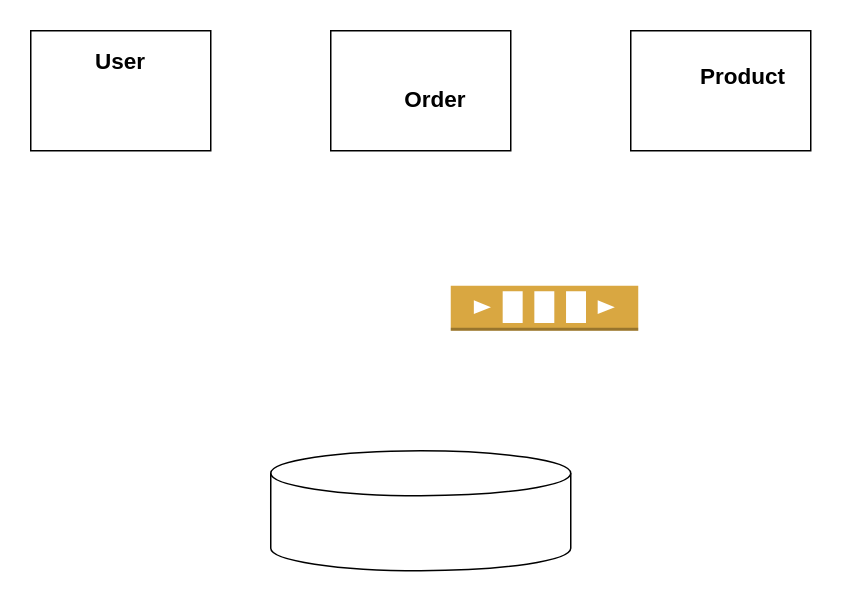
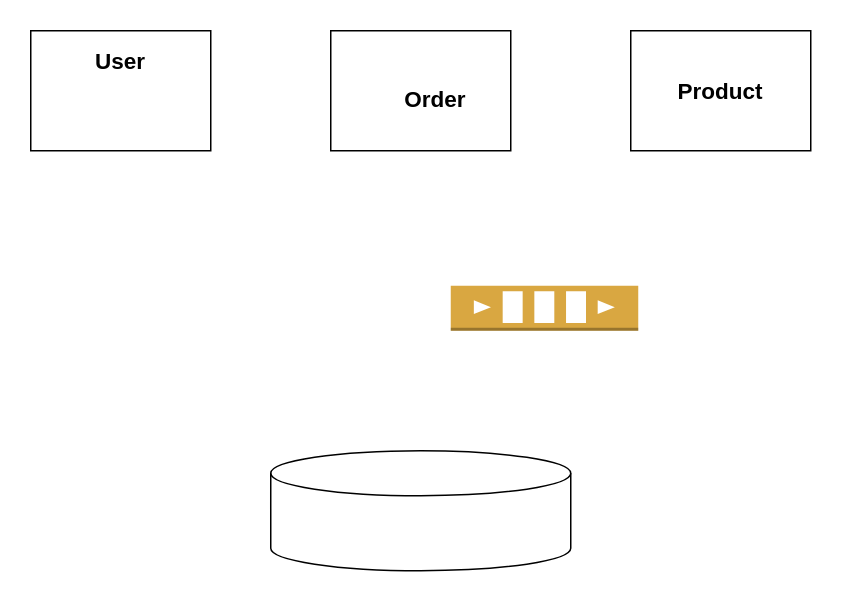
(743, 76) -> (721, 91)
